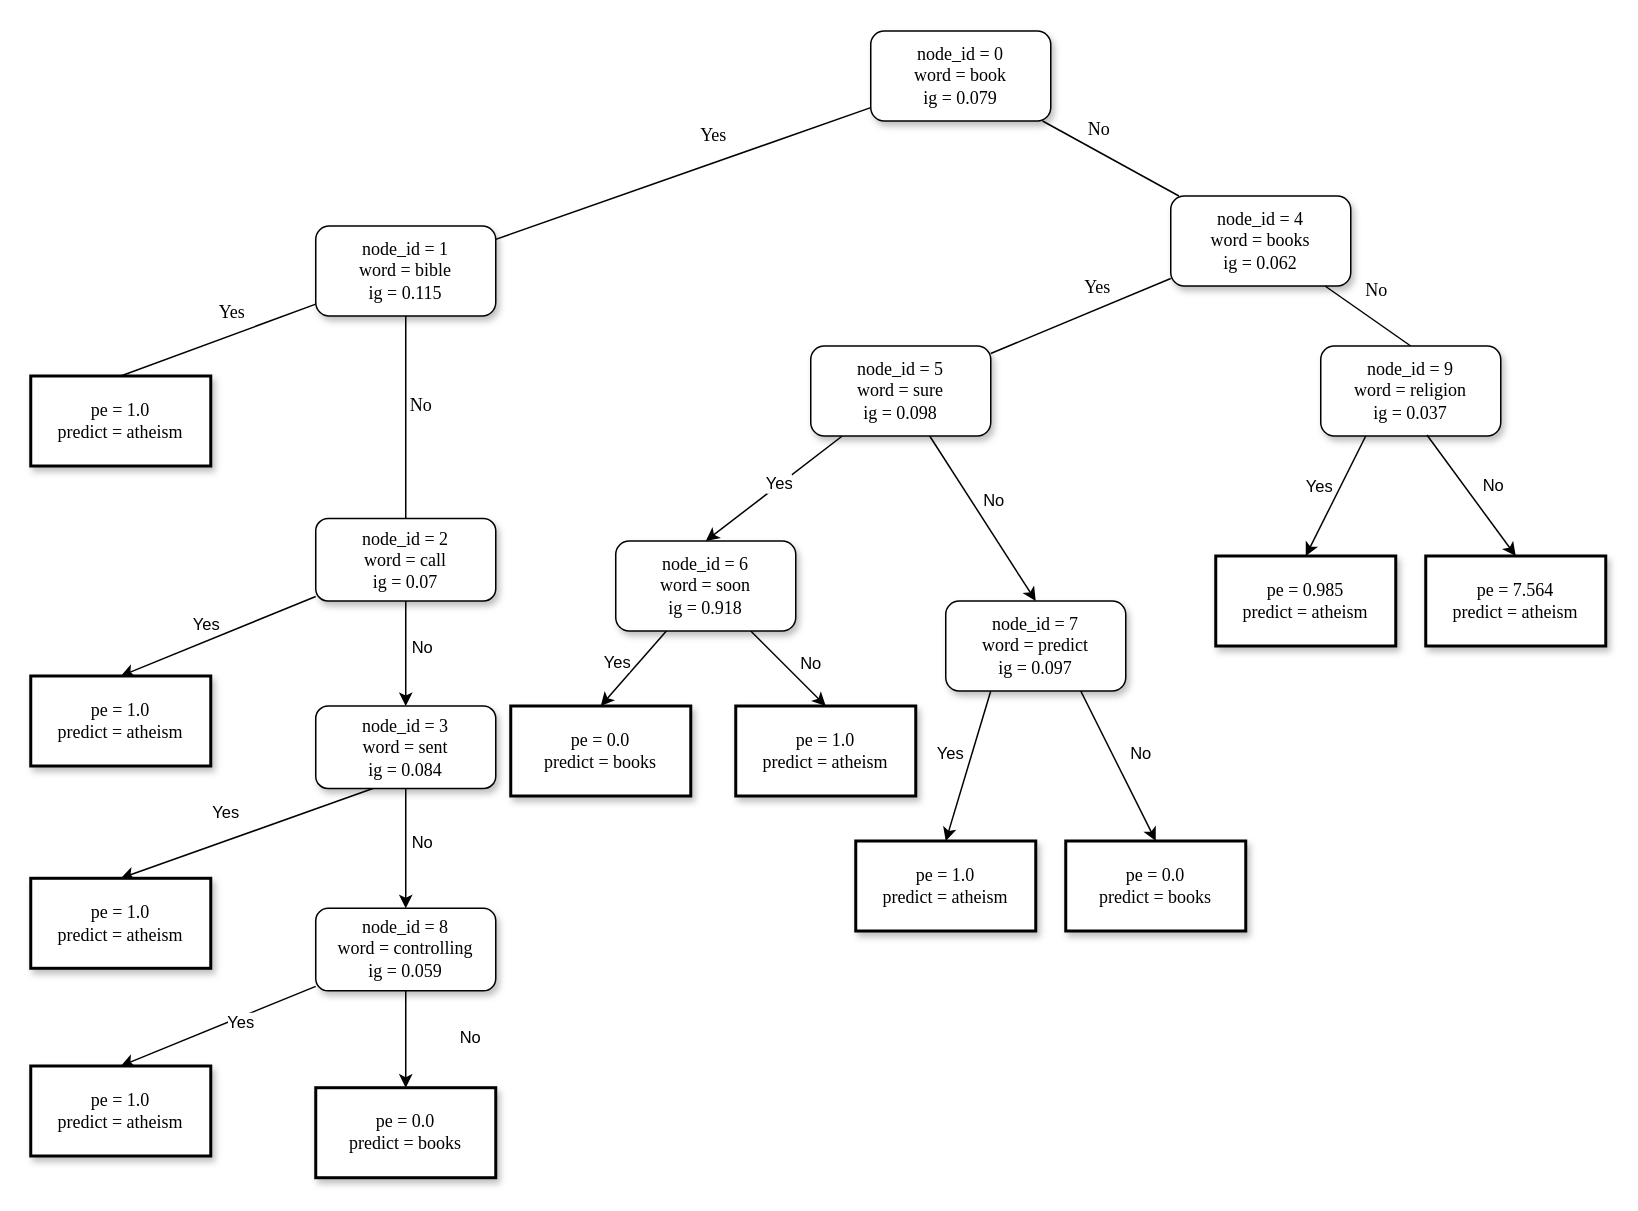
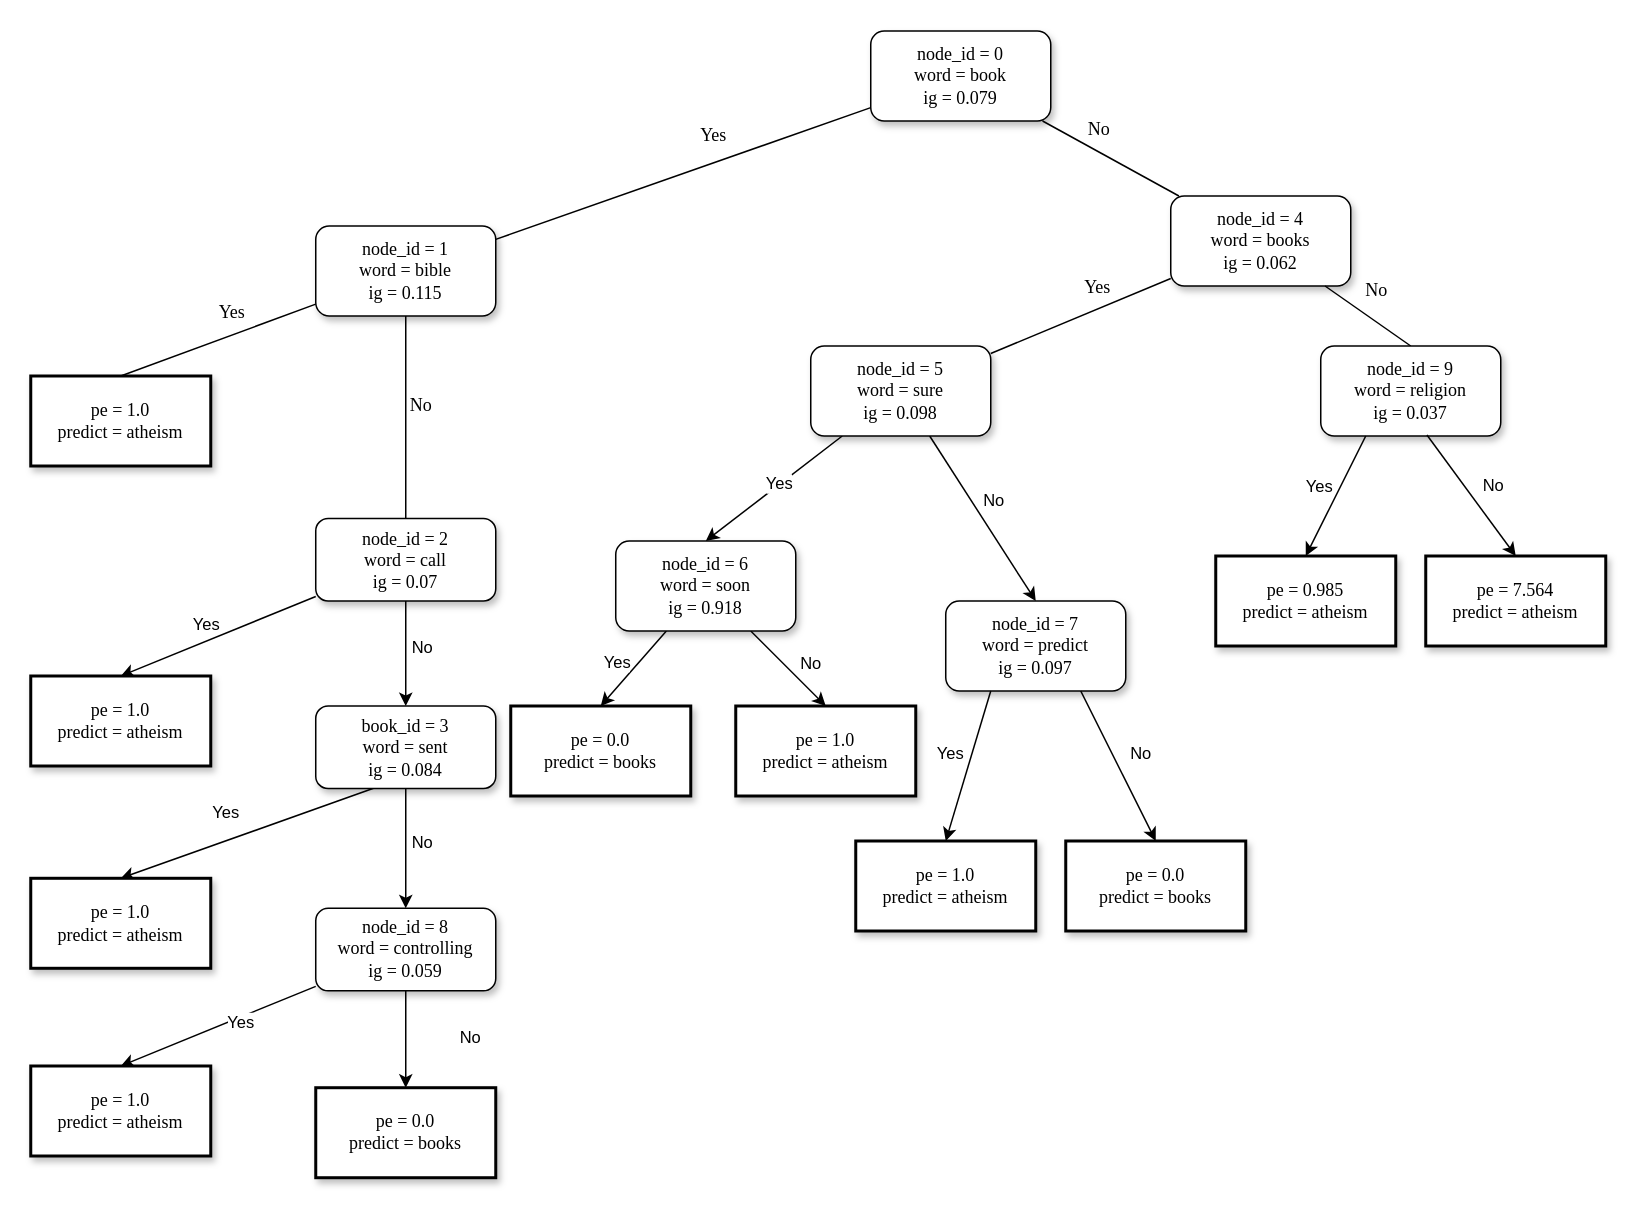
(406, 748) -> (406, 748)
